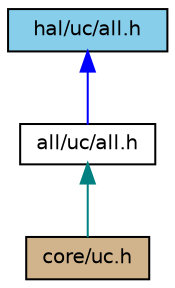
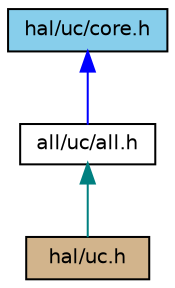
(88, 30) -> (88, 30)
(88, 258) -> (88, 258)
